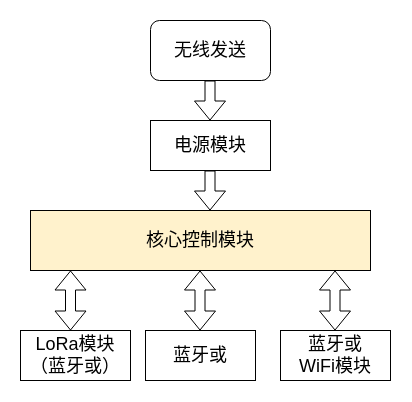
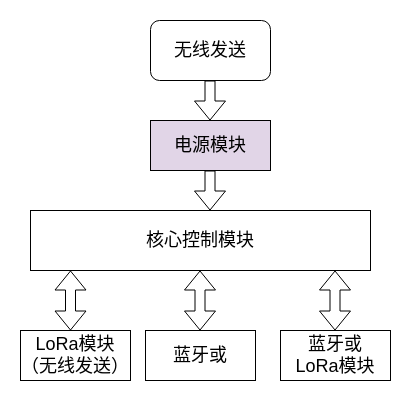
(211, 146) -> (211, 146)
(201, 241) -> (201, 241)
(76, 356) -> (76, 356)
(336, 356) -> (336, 356)
